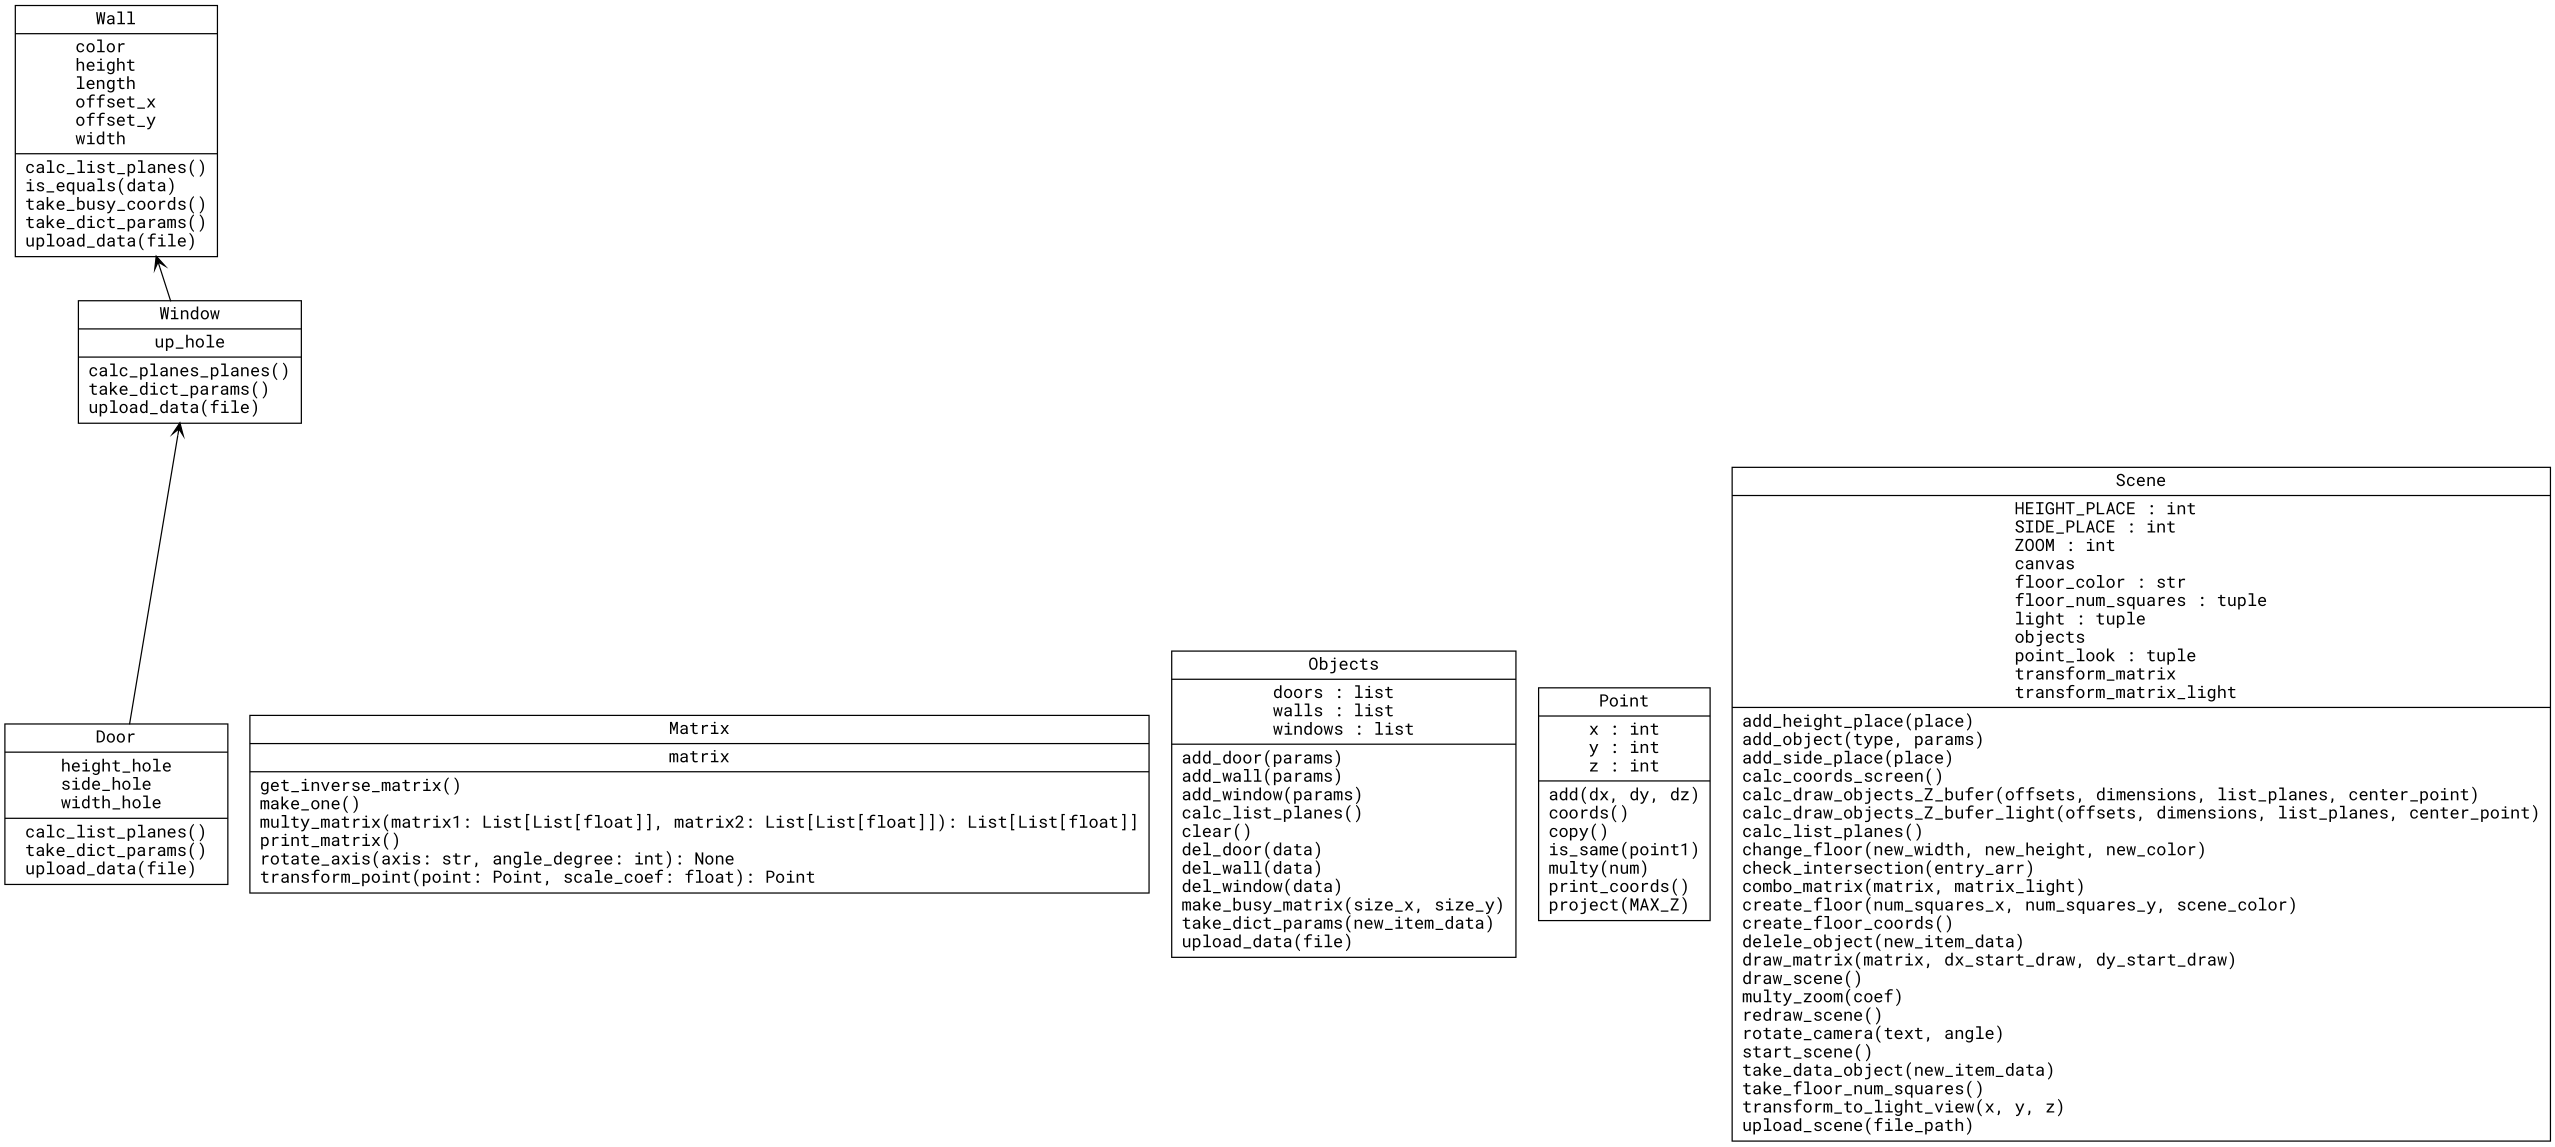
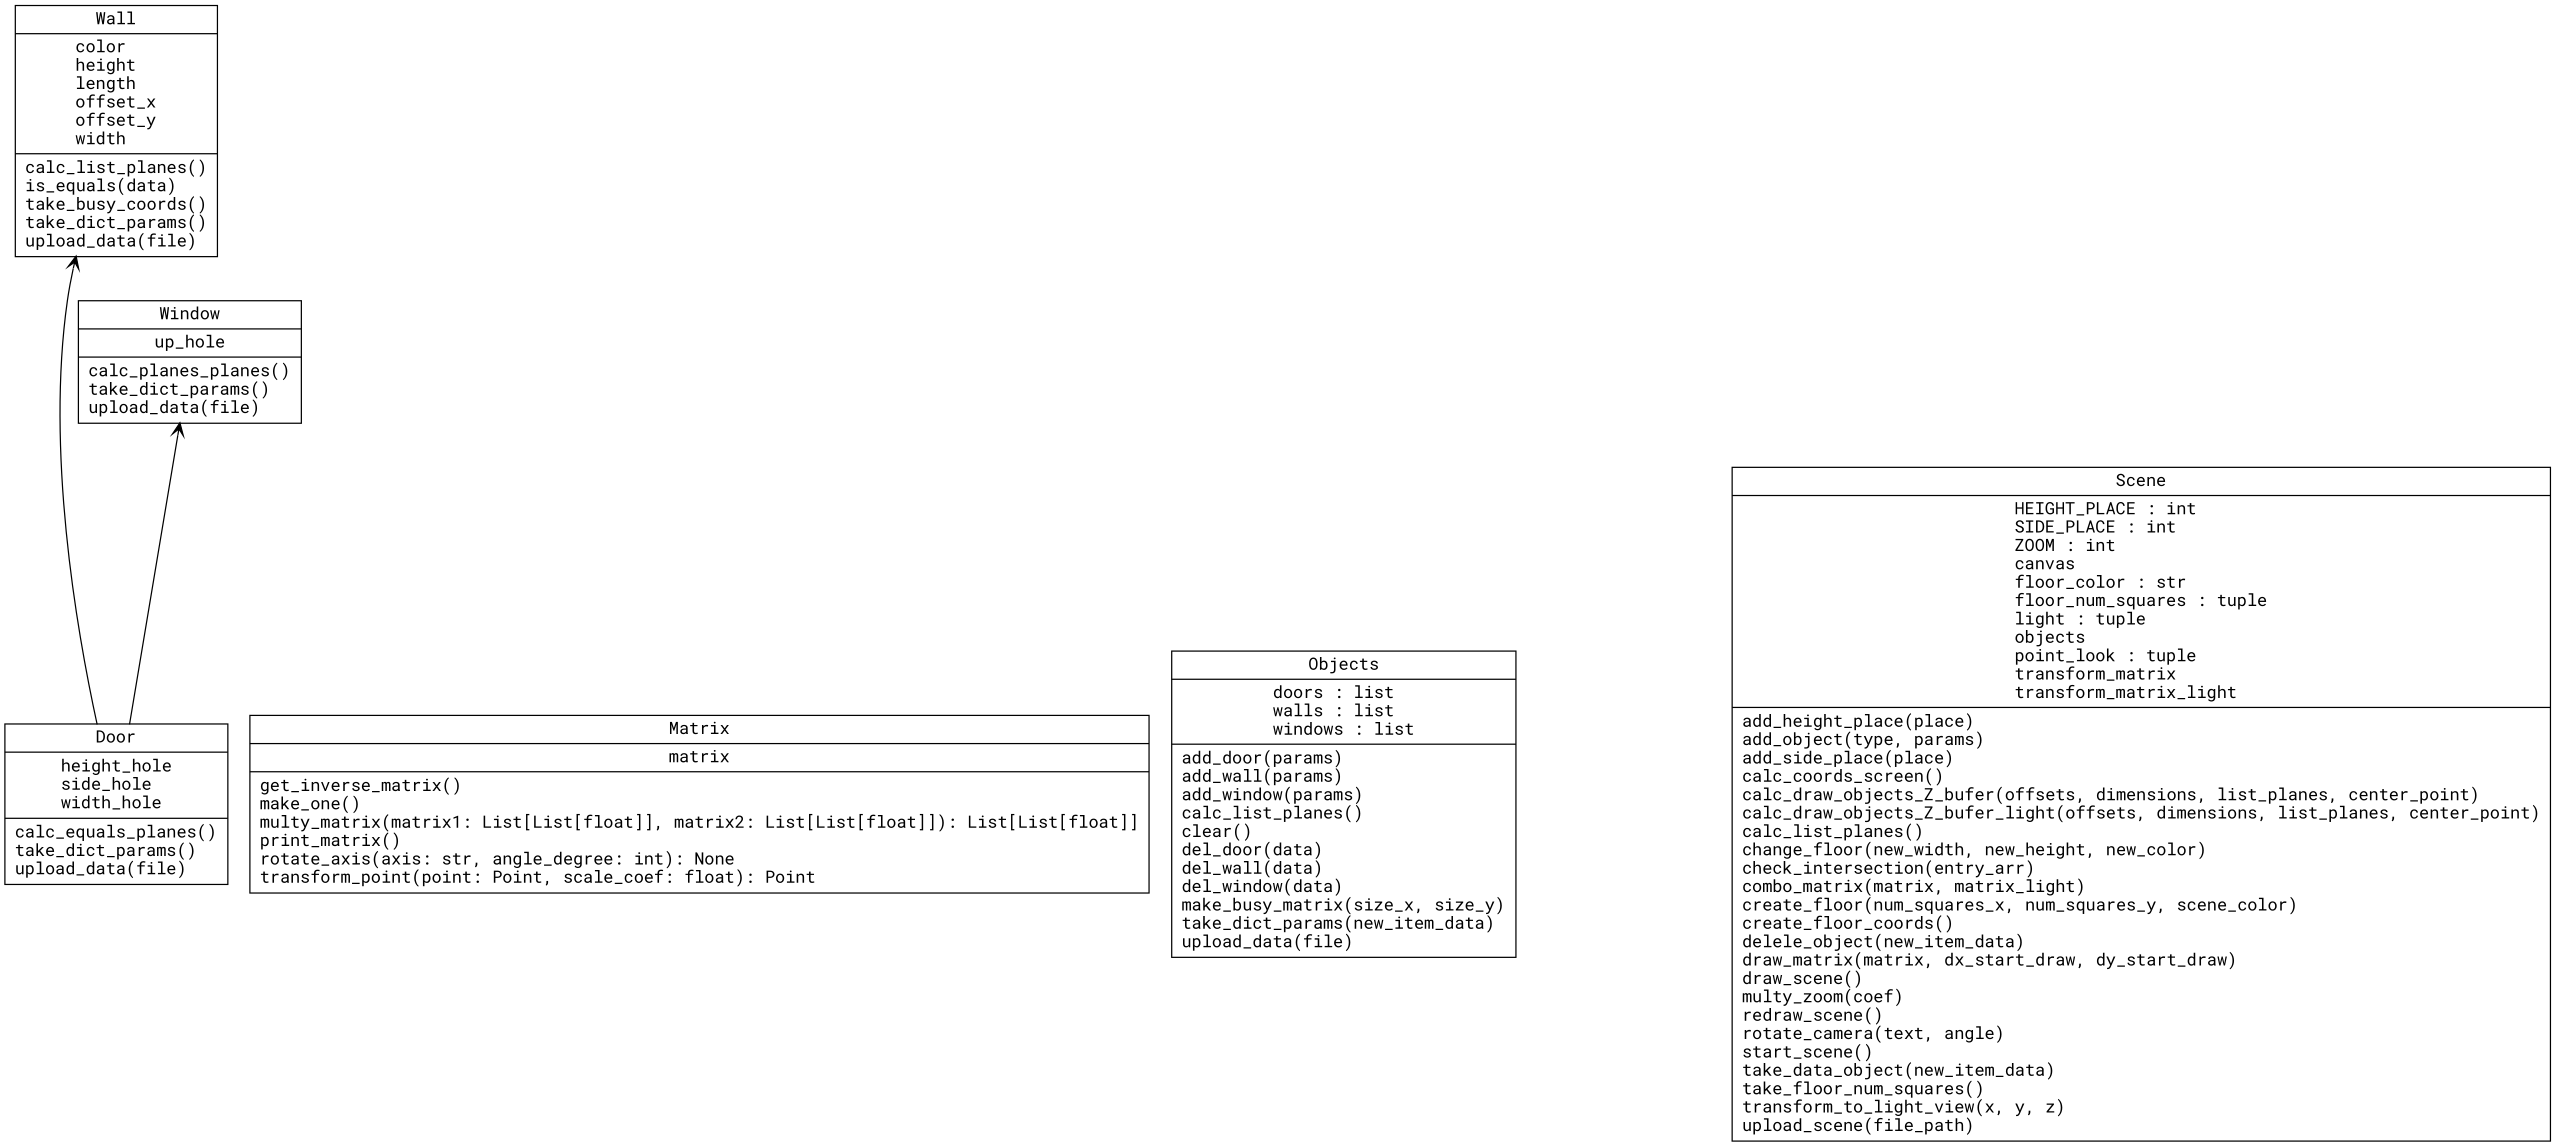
(165, 285) -> (64, 497)
(1624, 804) -> none
(116, 832) -> (116, 832)
